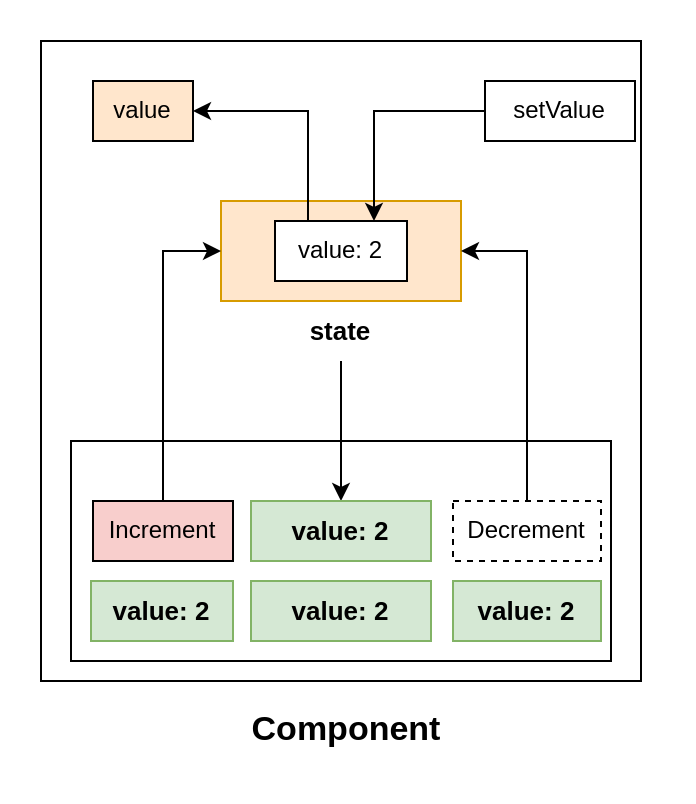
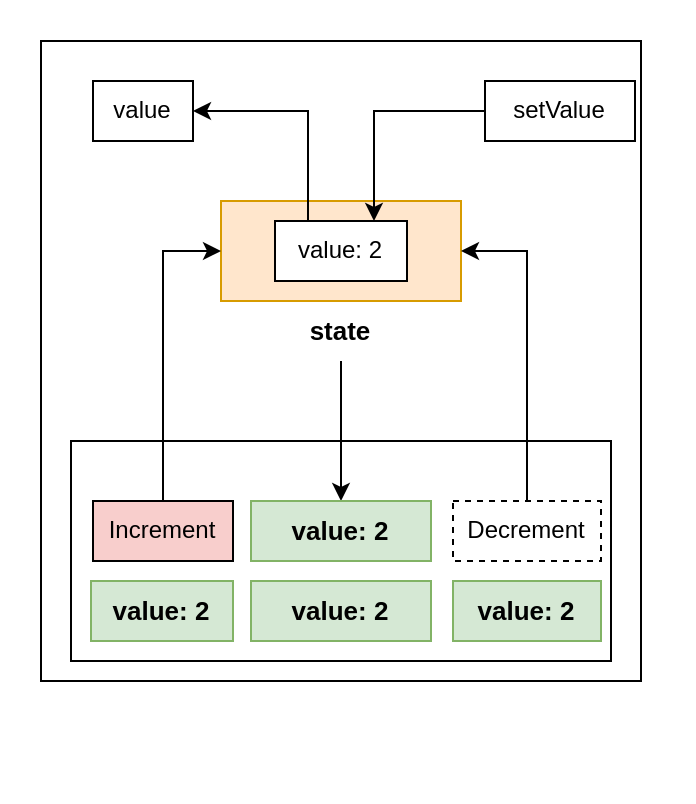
(143, 111) -> (143, 111)
(347, 731) -> none
